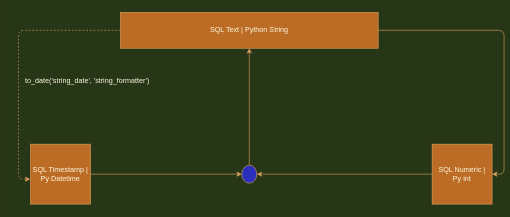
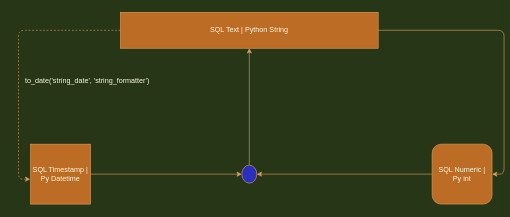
(462, 174) -> (462, 174)
